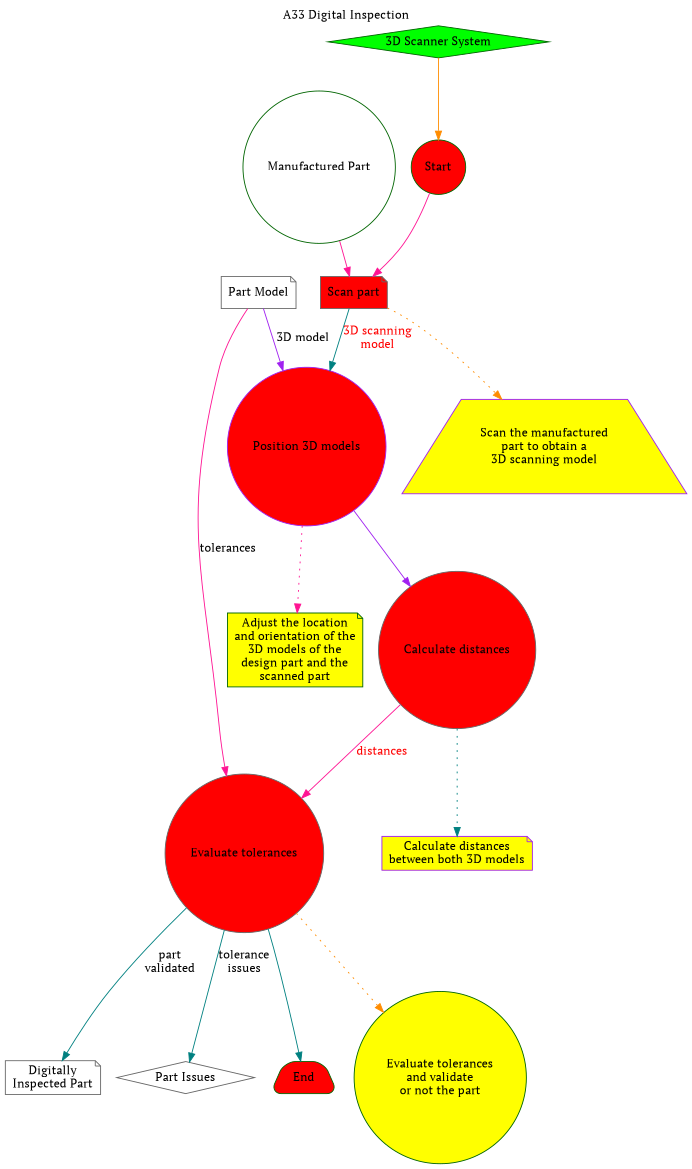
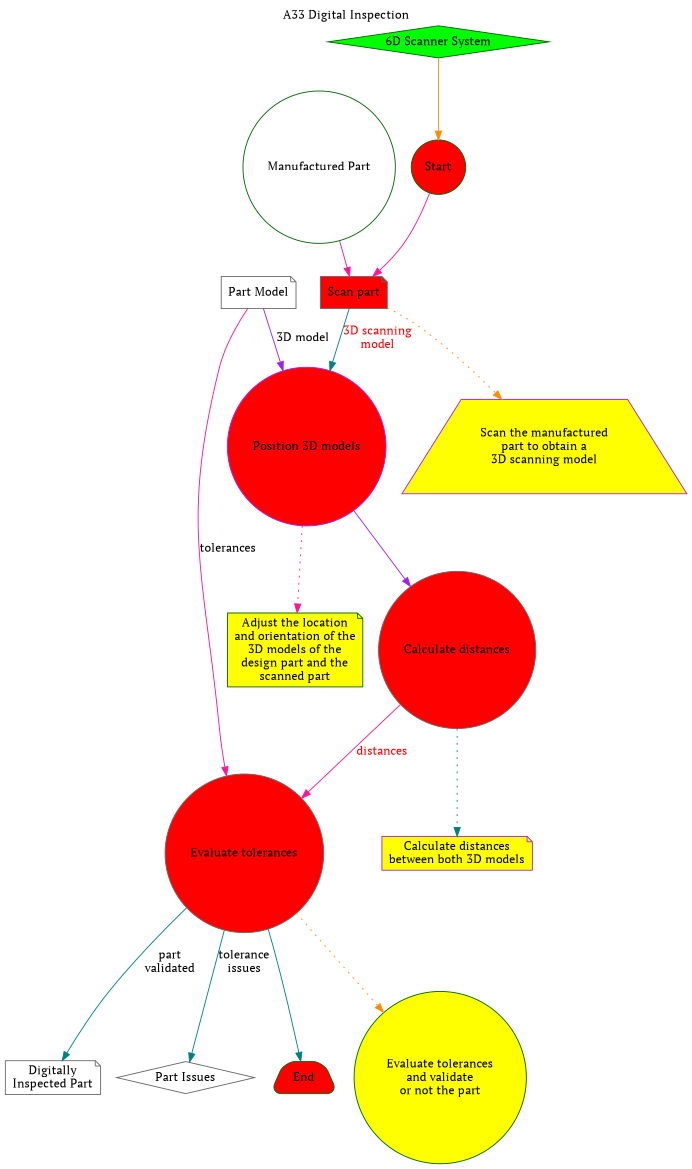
(438, 42) -> (438, 42)
